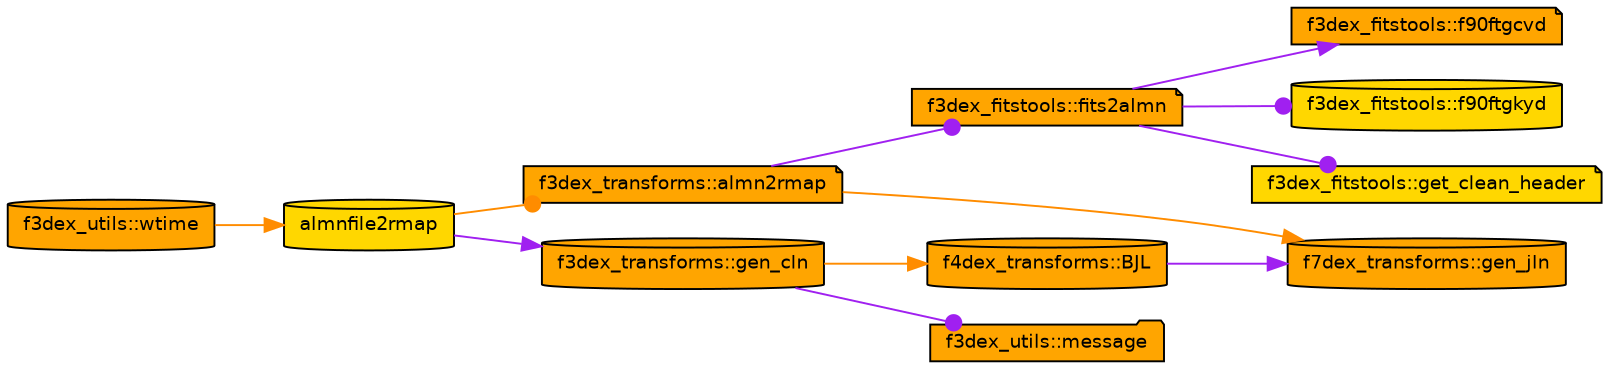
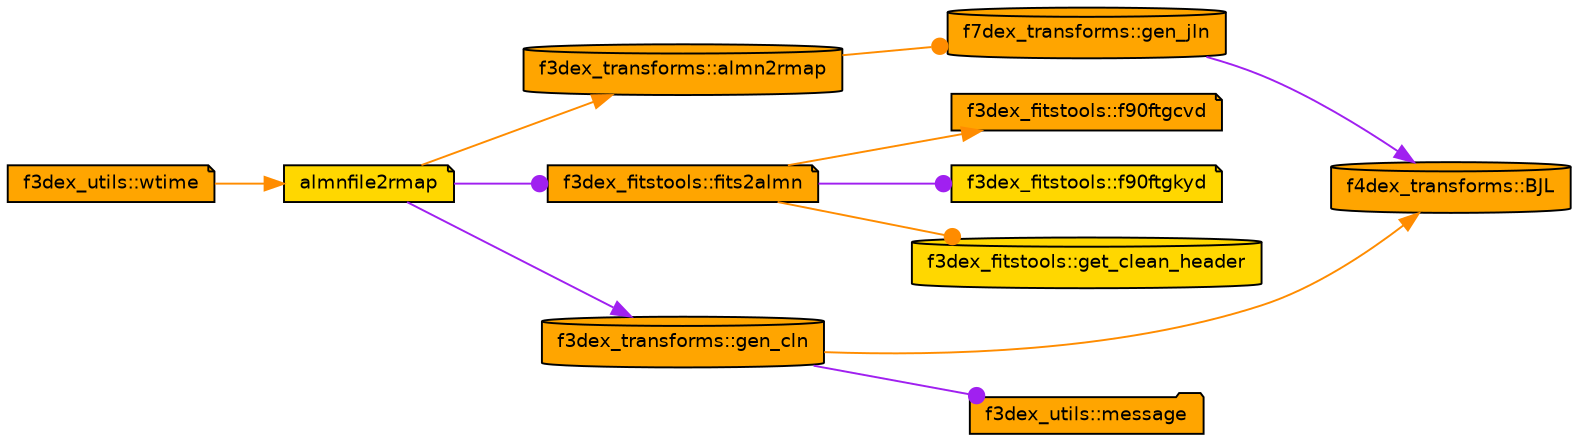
(1225, 69) -> (875, 150)
(1427, 105) -> (1087, 184)
(1229, 144) -> (861, 219)
(858, 147) -> (493, 184)
(683, 185) -> (683, 70)
(1427, 185) -> (1087, 263)
(1064, 209) -> (887, 51)
(489, 210) -> (508, 133)
(111, 225) -> (111, 184)
(369, 225) -> (369, 184)
(1217, 264) -> (1306, 96)
